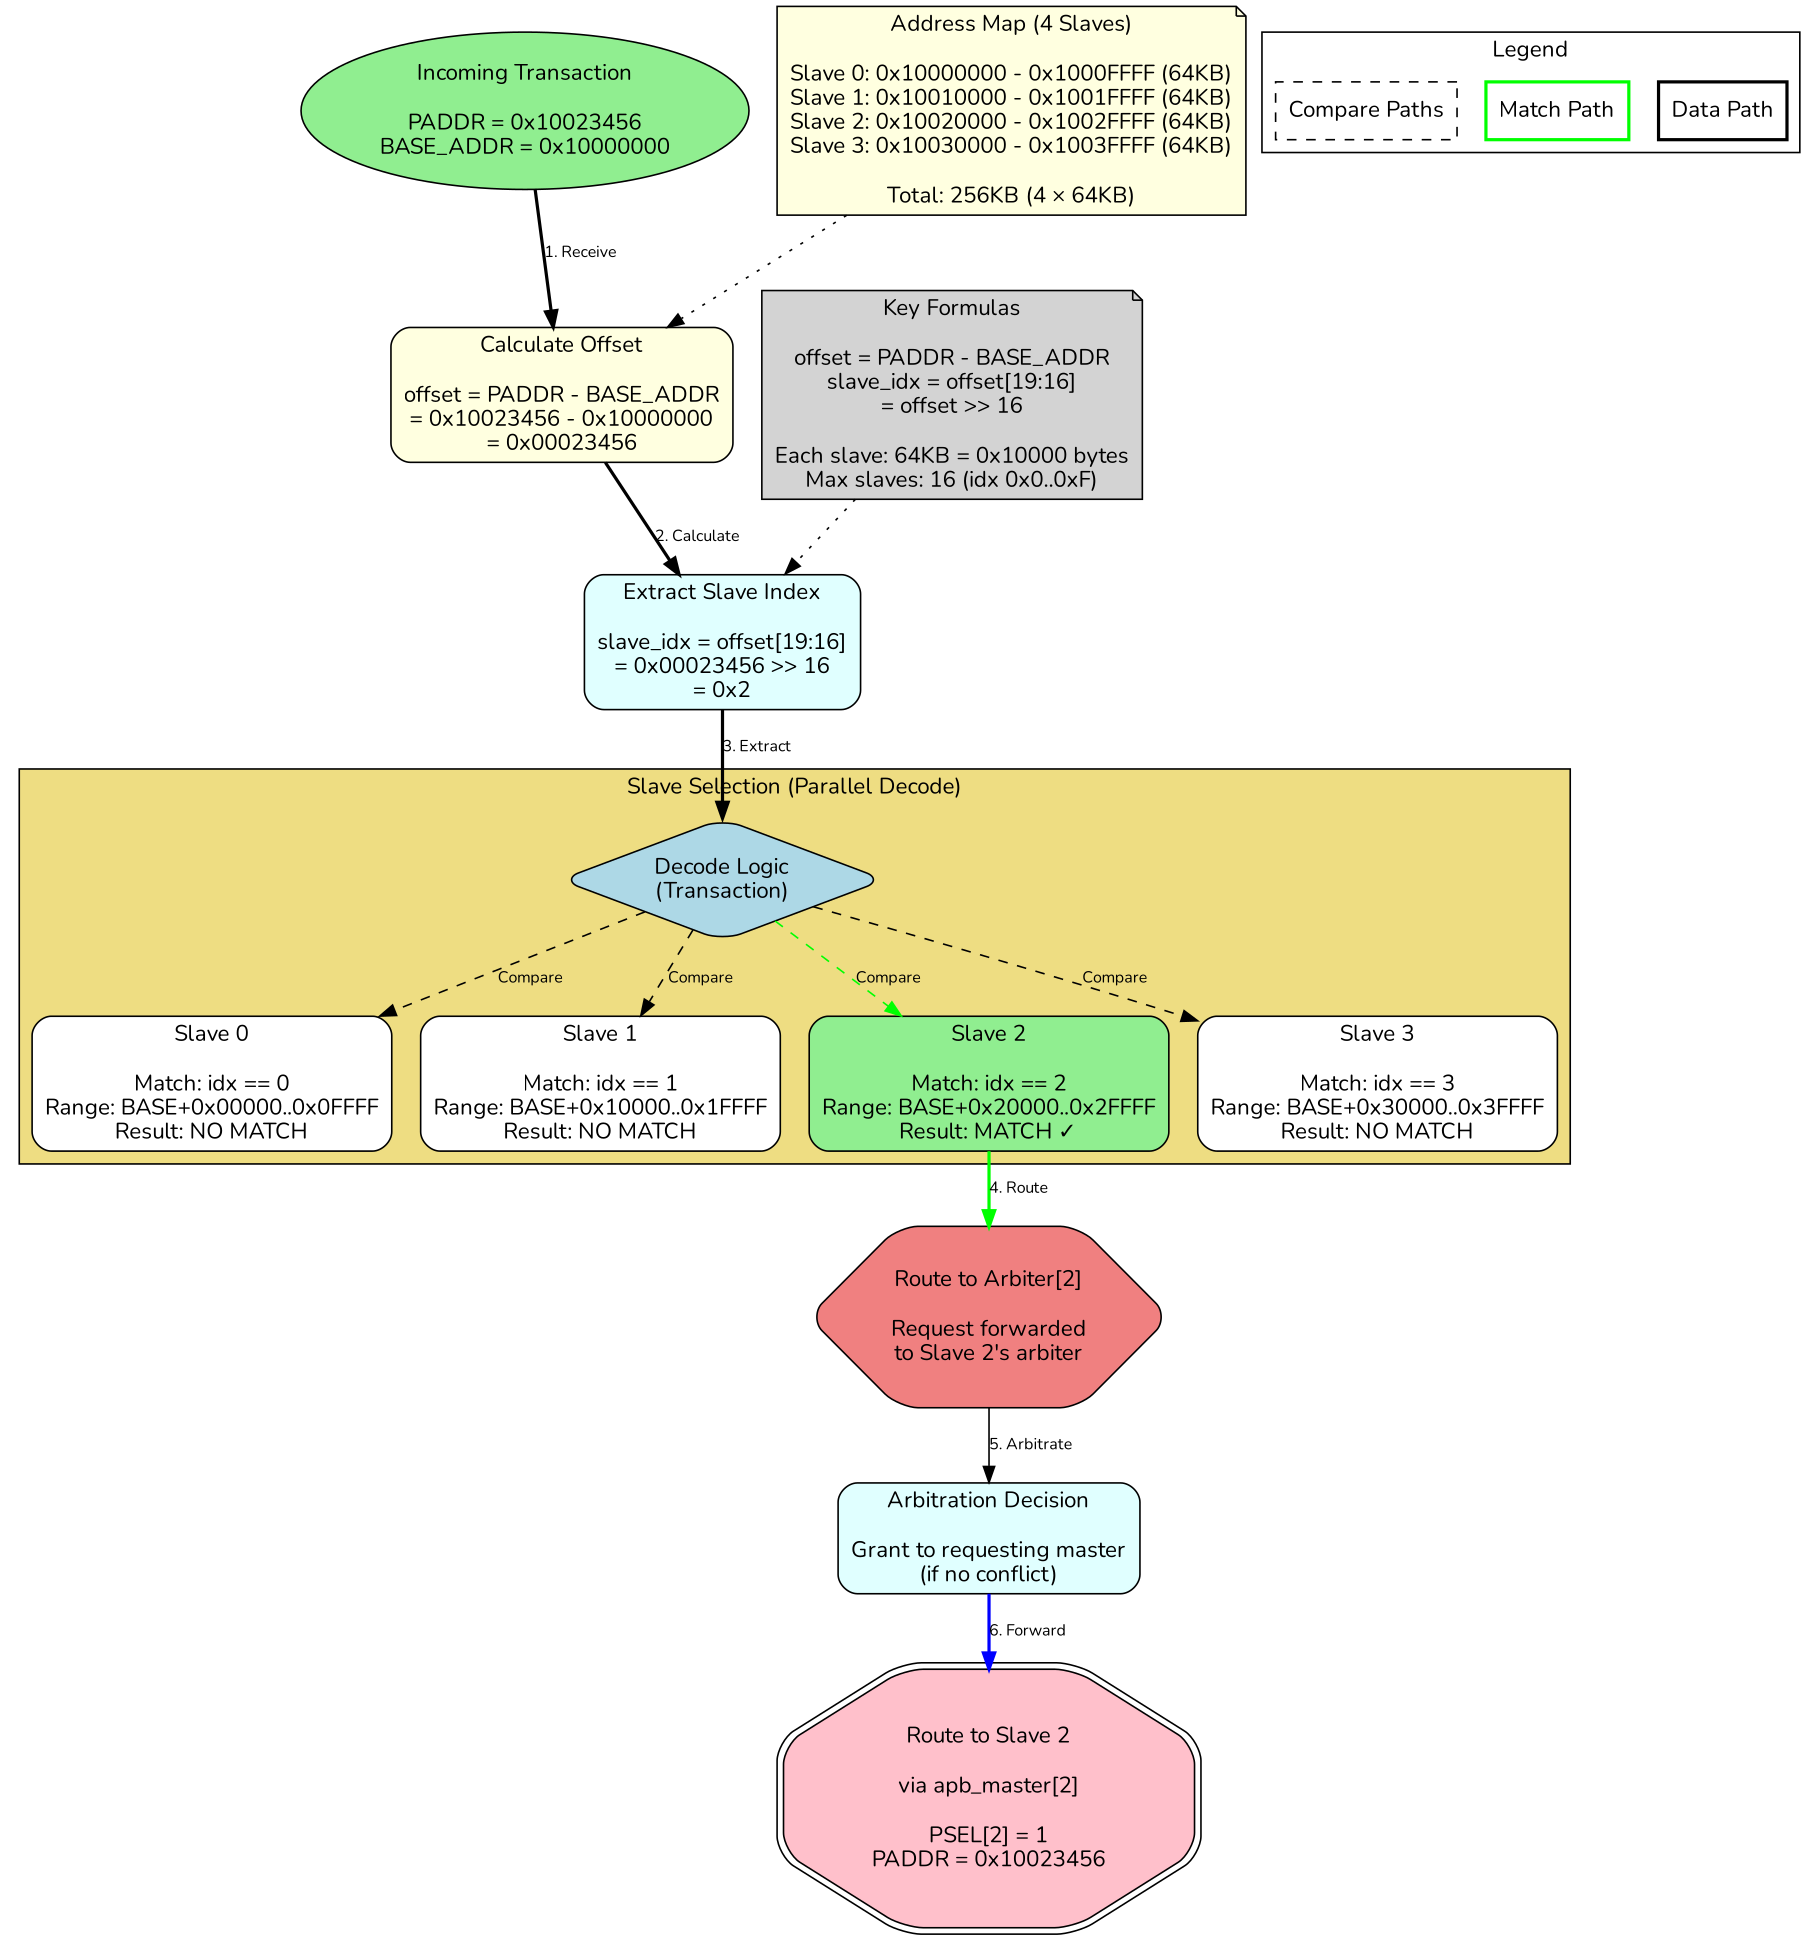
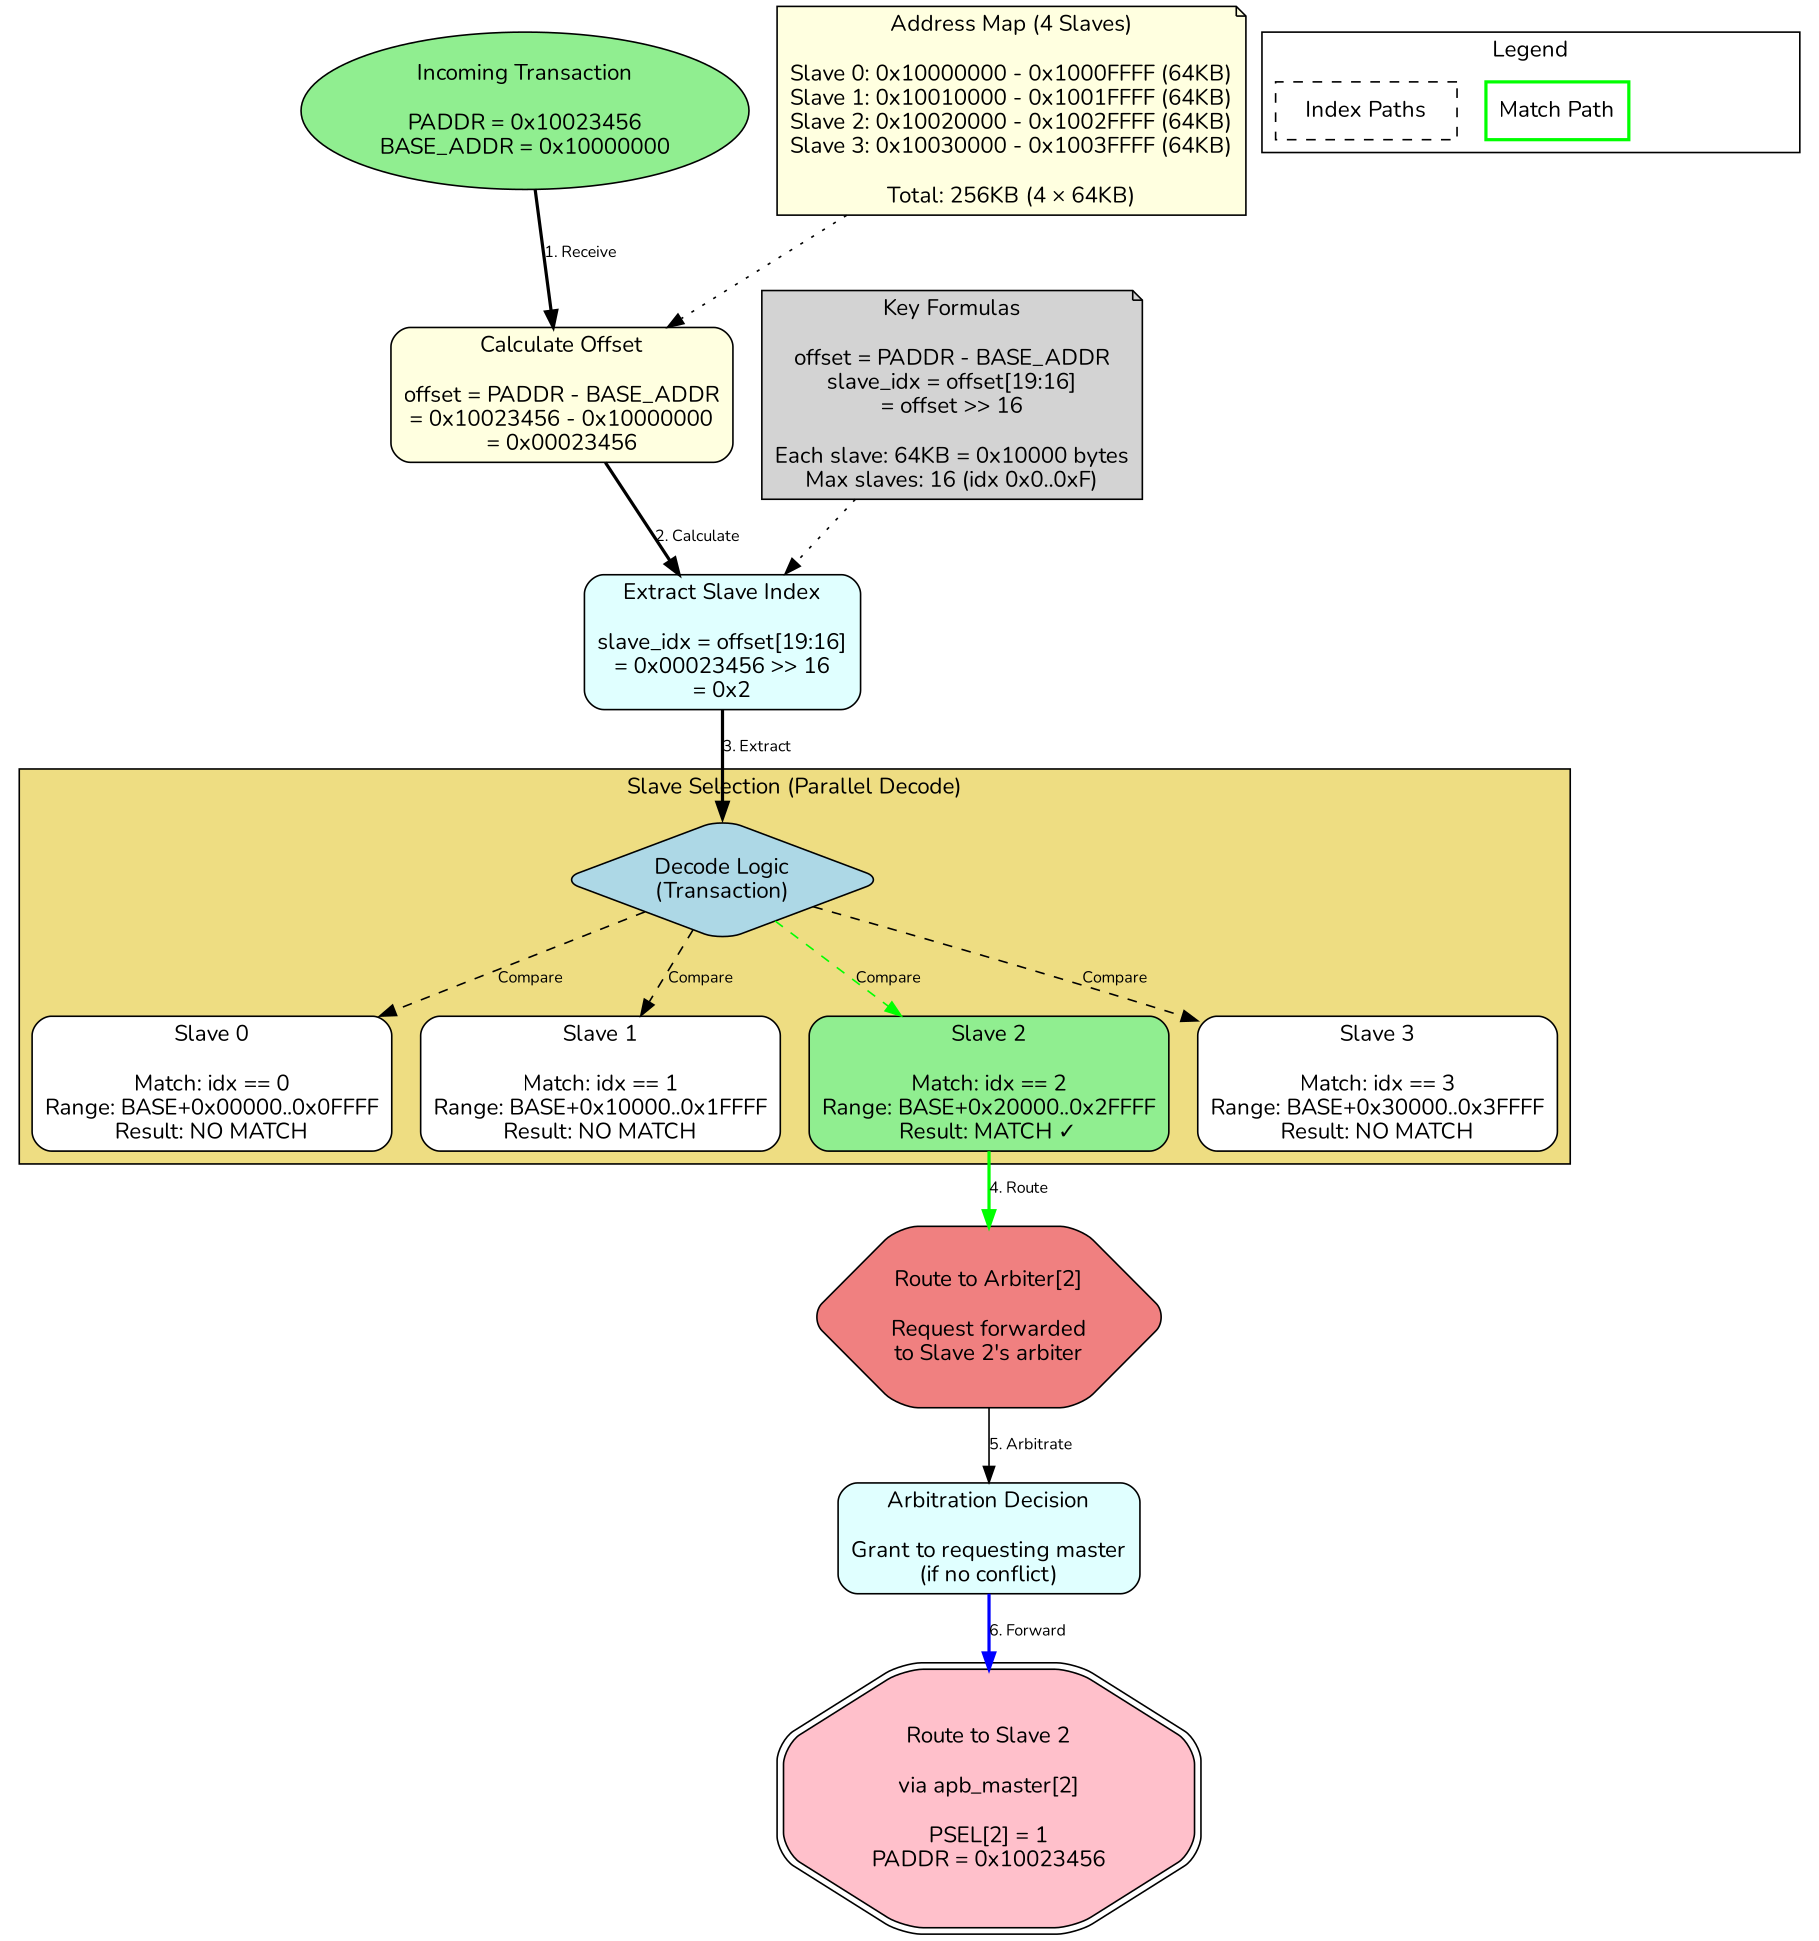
(1366, 111) -> (1366, 111)
(1723, 111) -> none
